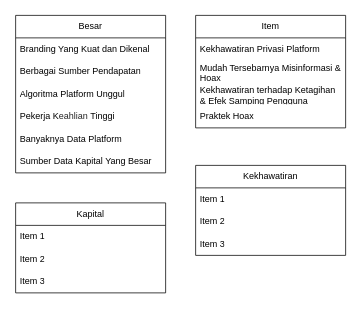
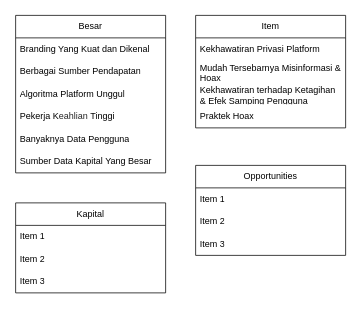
(74, 139) -> (75, 139)
(270, 177) -> (270, 177)
